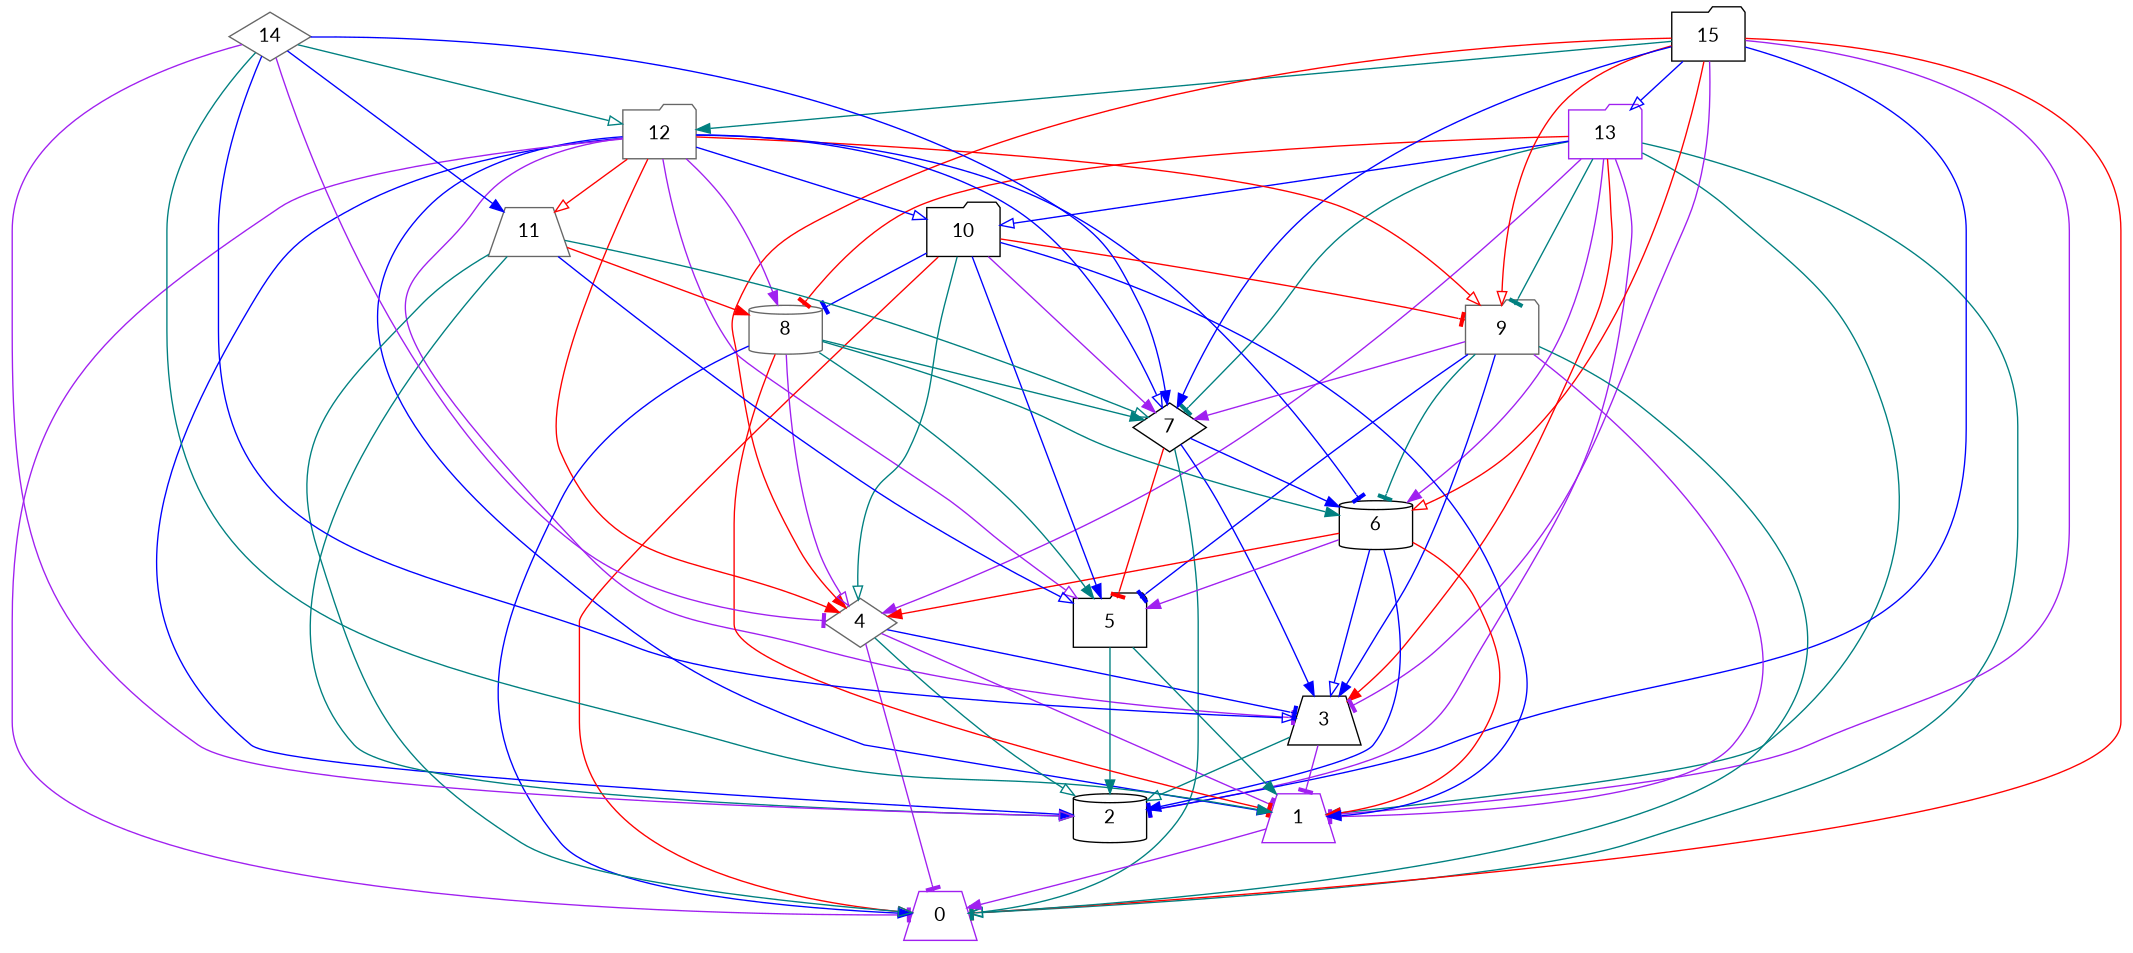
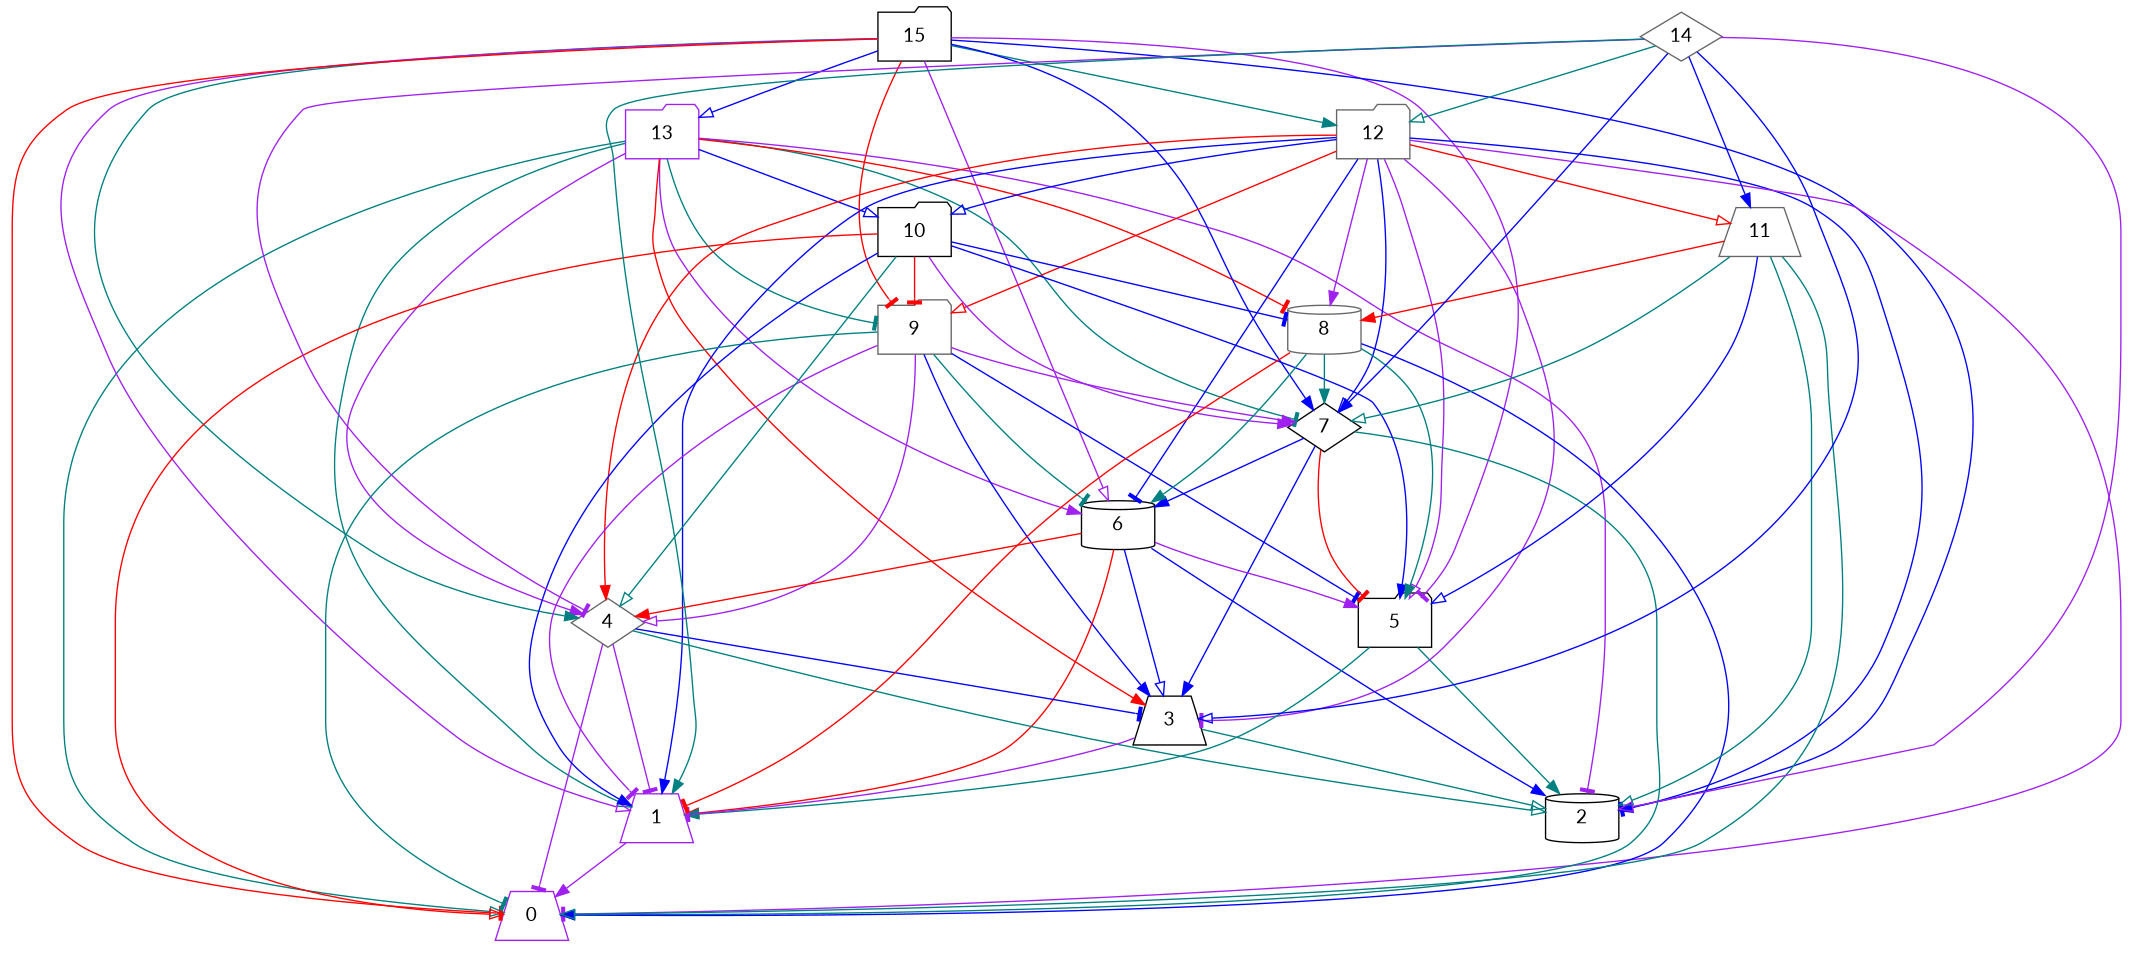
(1544, 127) -> (862, 180)
(1022, 137) -> (137, 127)
(1613, 317) -> (1023, 296)
(1625, 370) -> (1438, 128)
(800, 478) -> (853, 552)
(568, 580) -> (799, 259)
